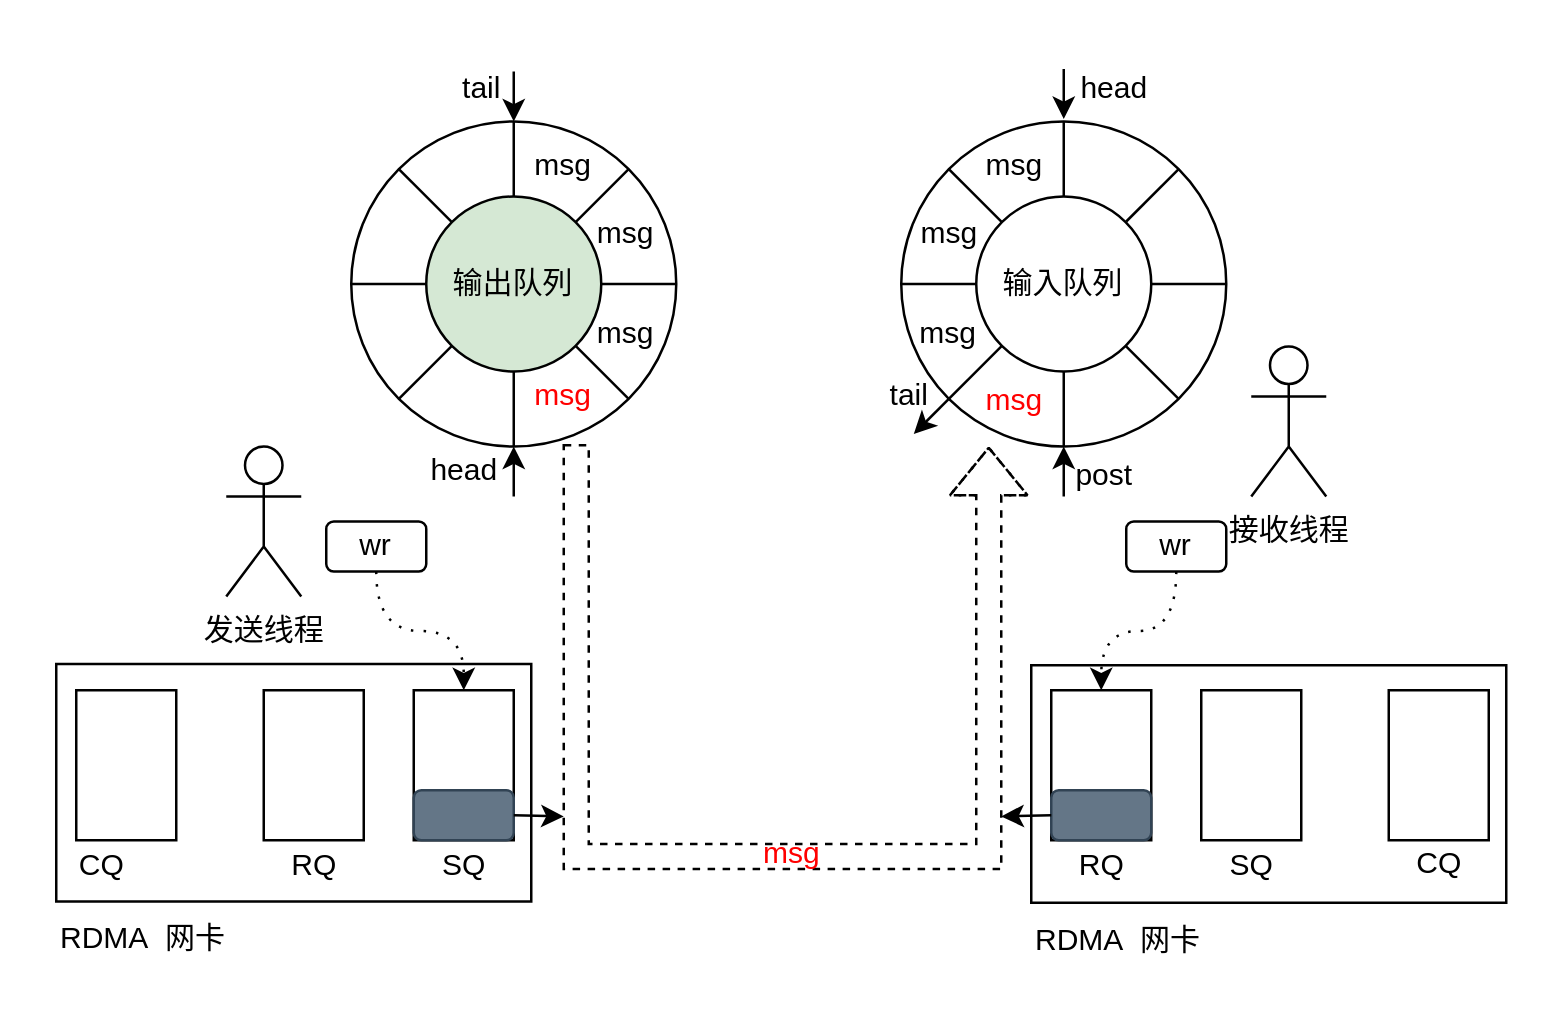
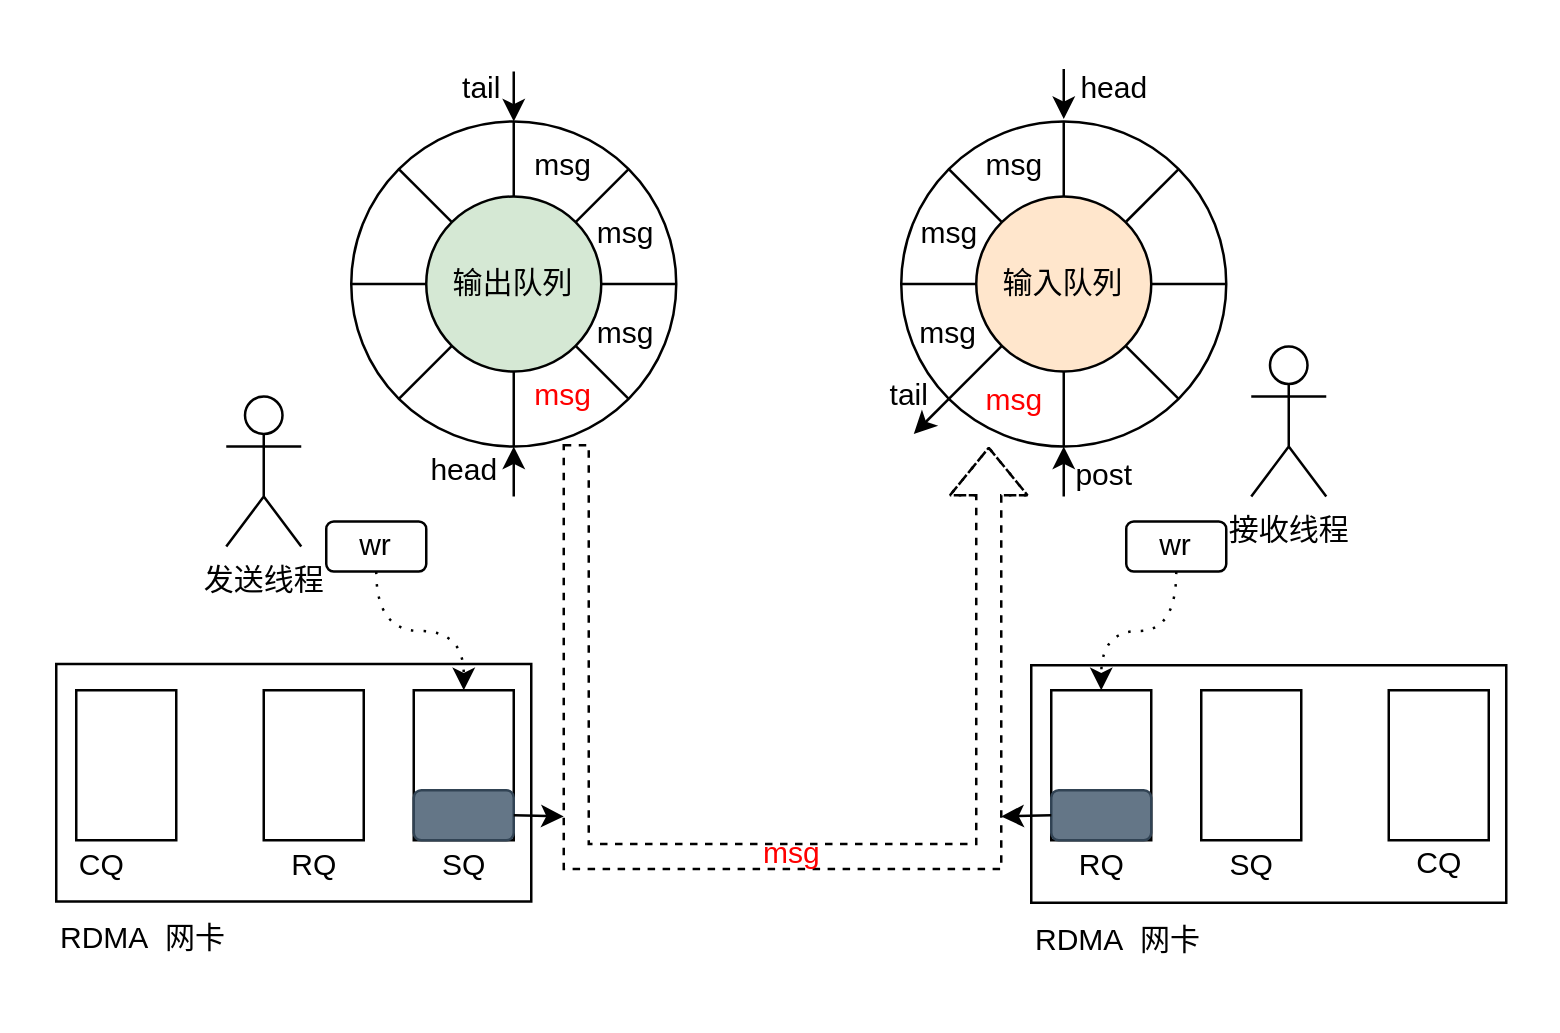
(1064, 284) -> (1064, 284)
(264, 521) -> (264, 471)
